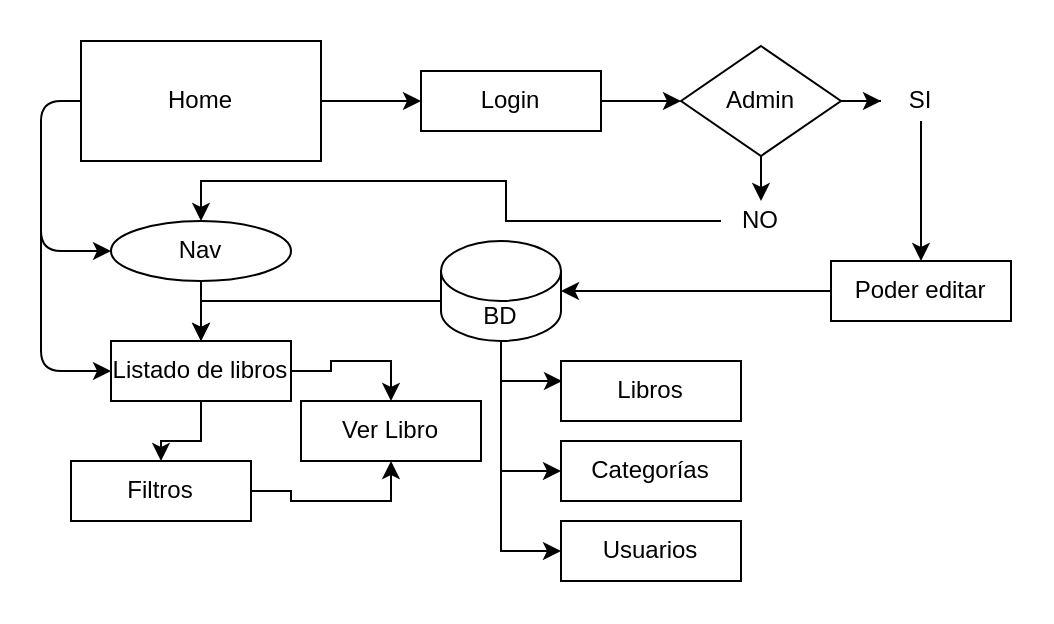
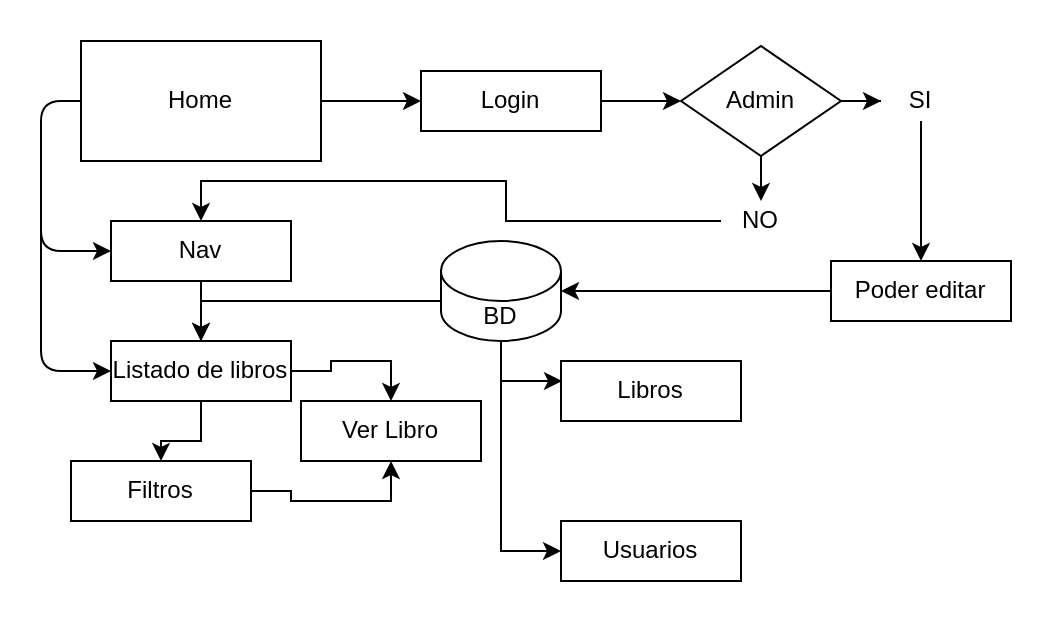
(201, 251) -> (201, 251)
(526, 471) -> none
(651, 471) -> none
